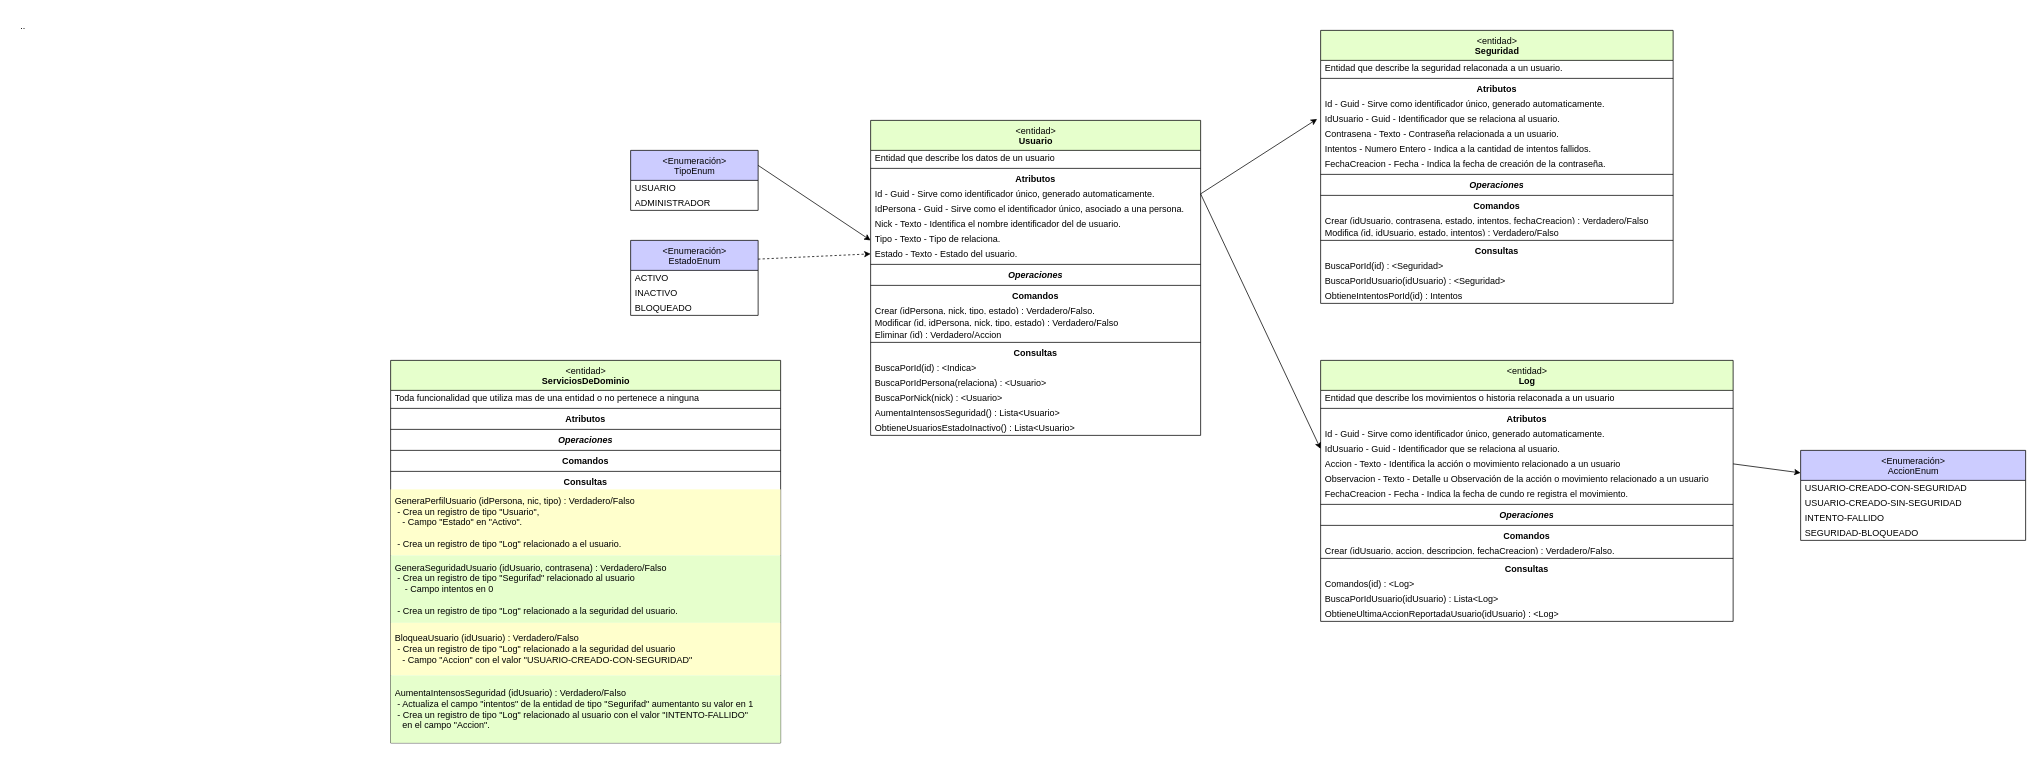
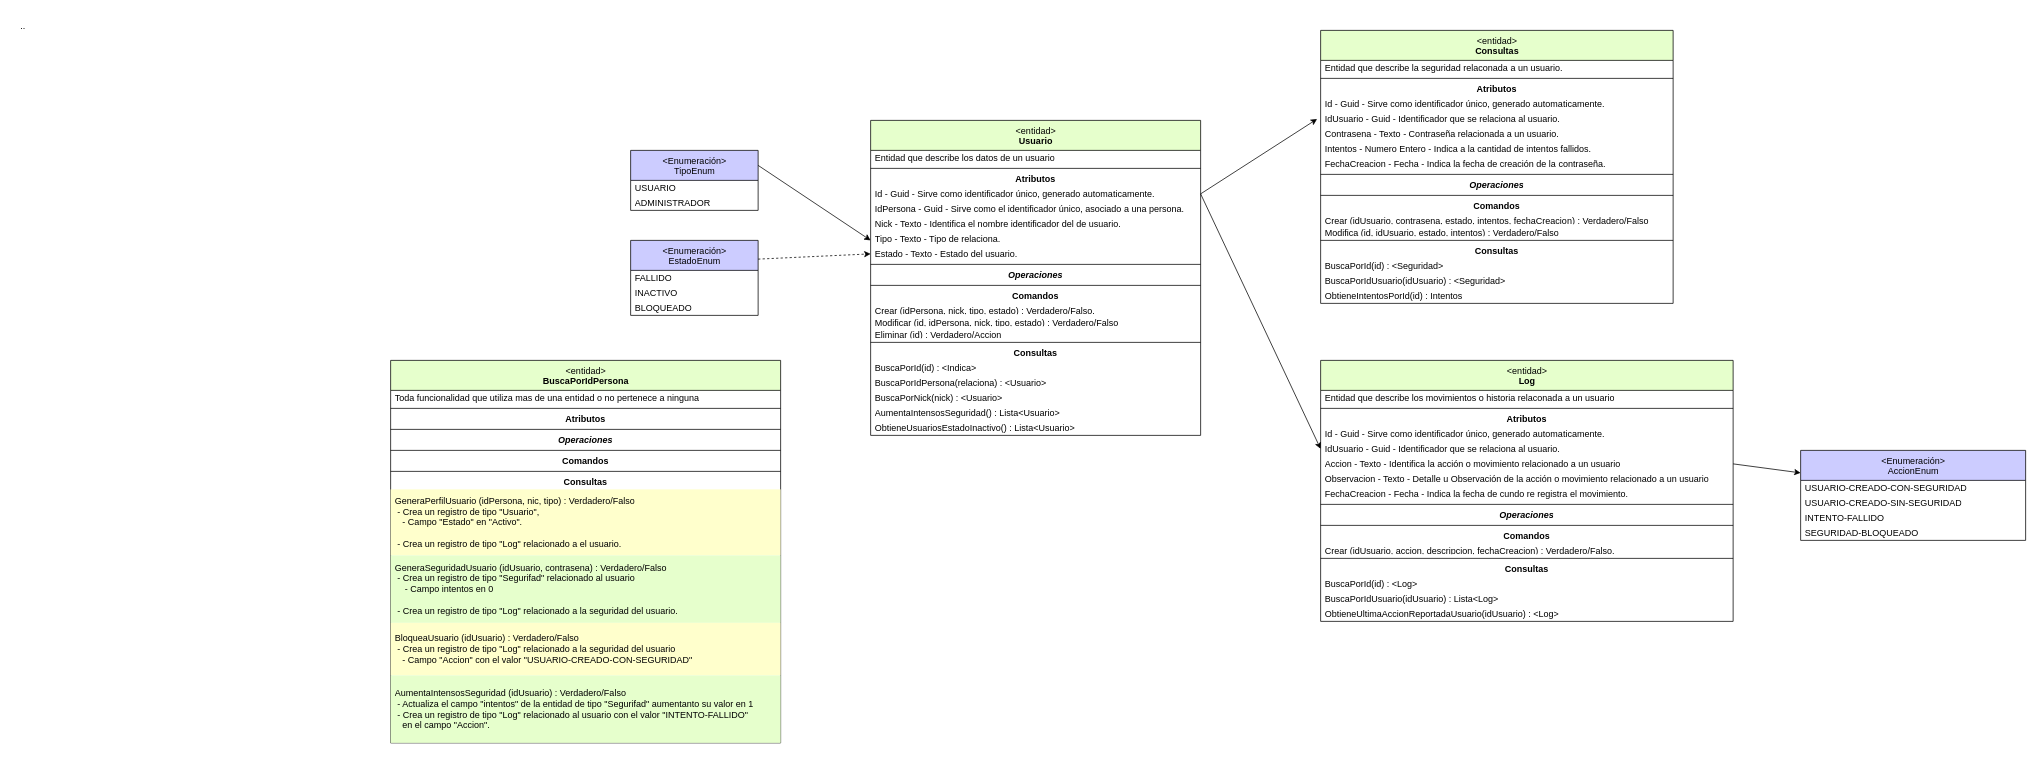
(1497, 46) -> (1497, 46)
(650, 278) -> (653, 278)
(586, 376) -> (586, 376)
(1371, 584) -> (1376, 584)
